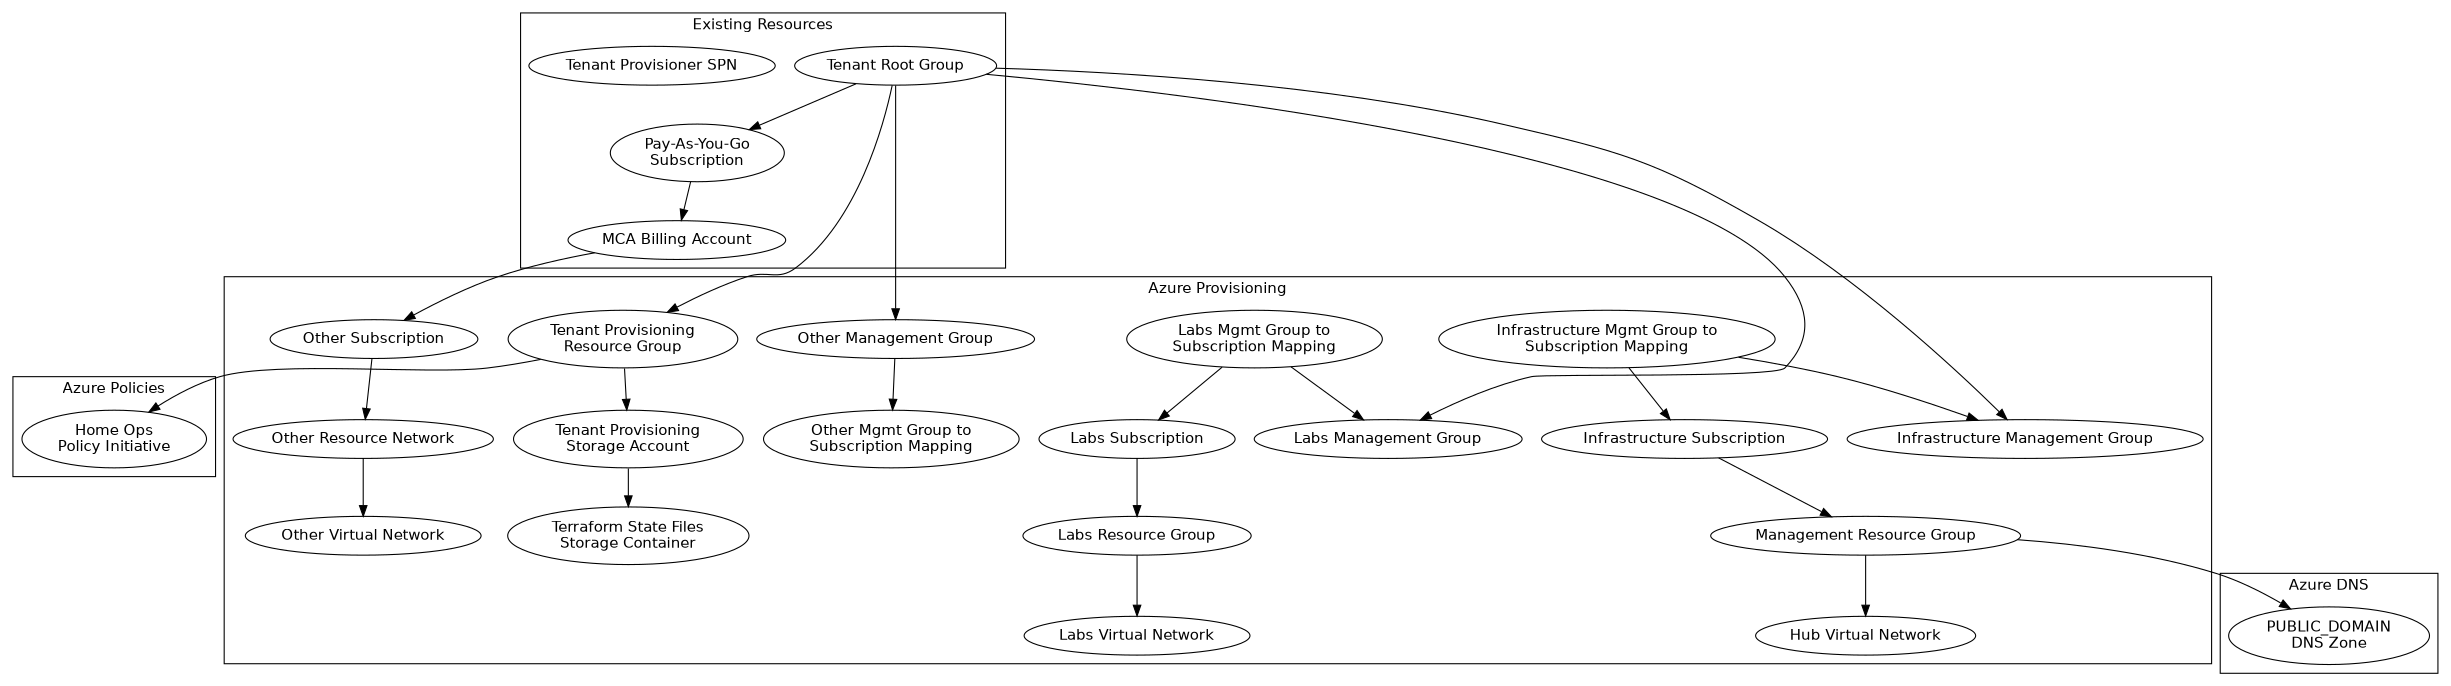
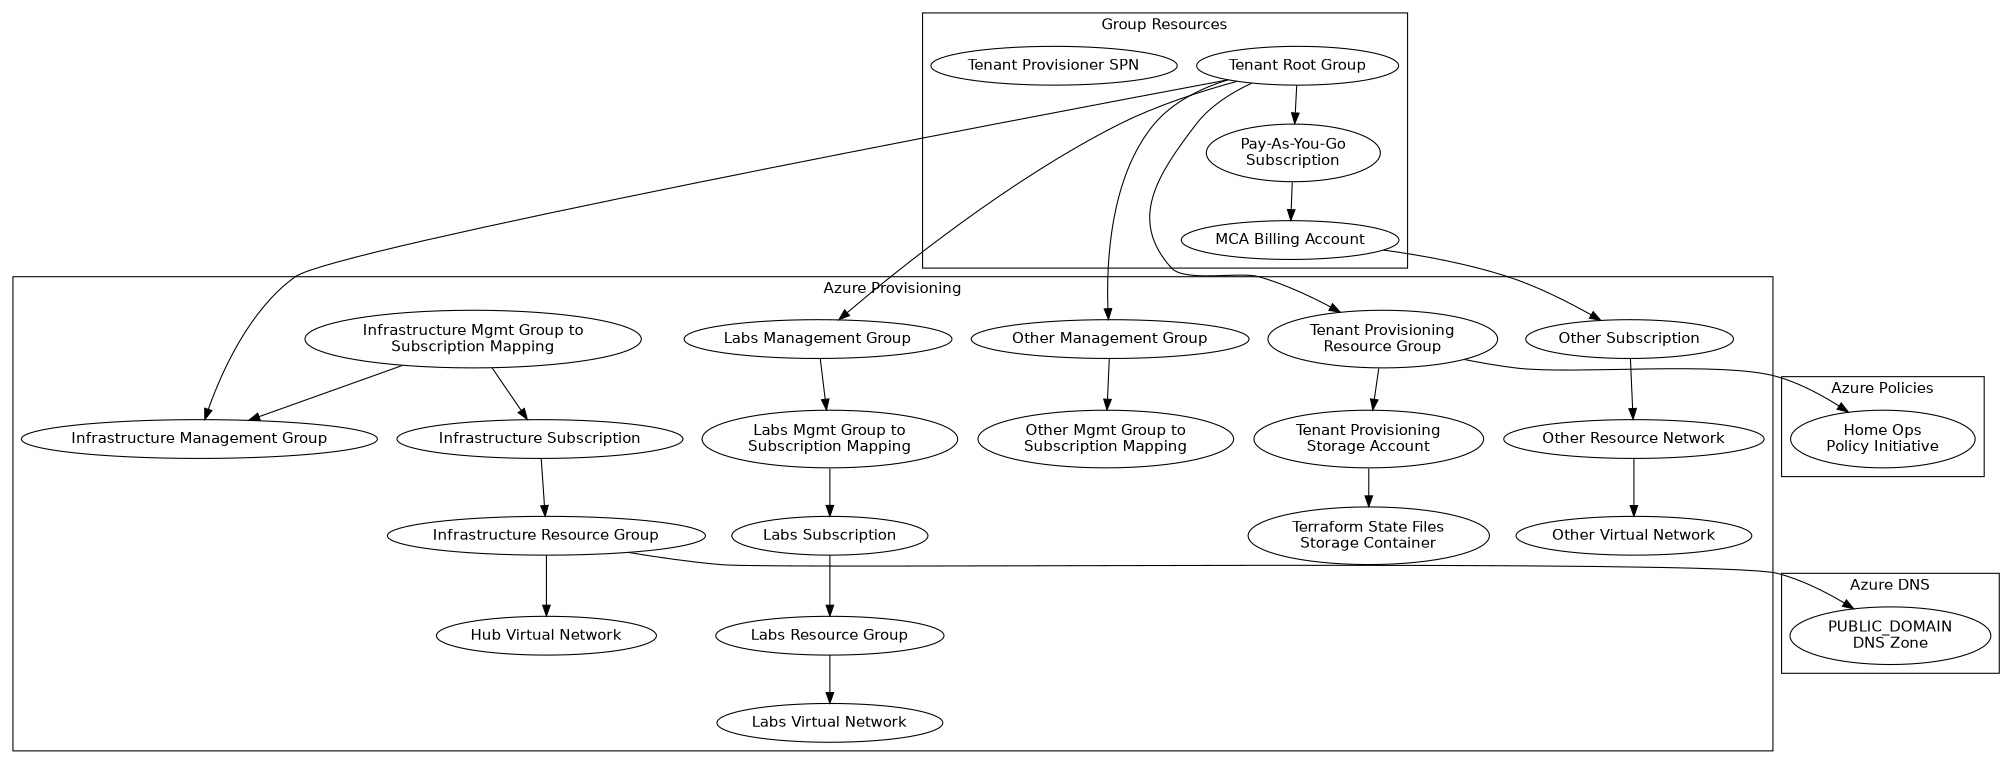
(763, 25) -> (1165, 25)
(1323, 390) -> (823, 379)
(1866, 536) -> (546, 536)
